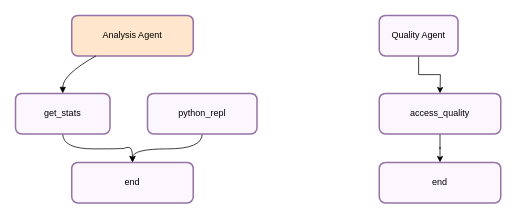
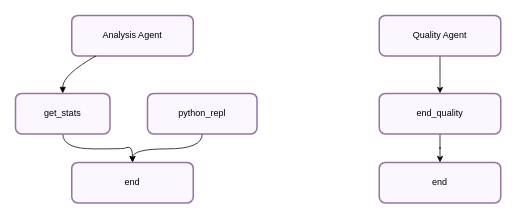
(132, 36) -> (132, 36)
(419, 36) -> (440, 36)
(440, 114) -> (440, 114)
